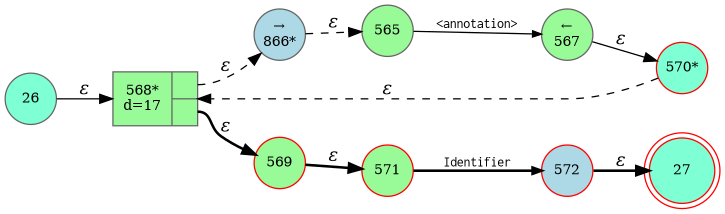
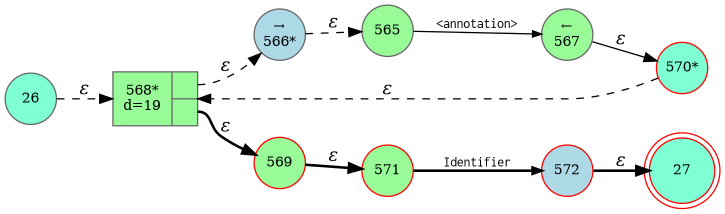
(280, 35) -> (280, 35)
(78, 99) -> (78, 99)
(142, 106) -> (142, 106)
